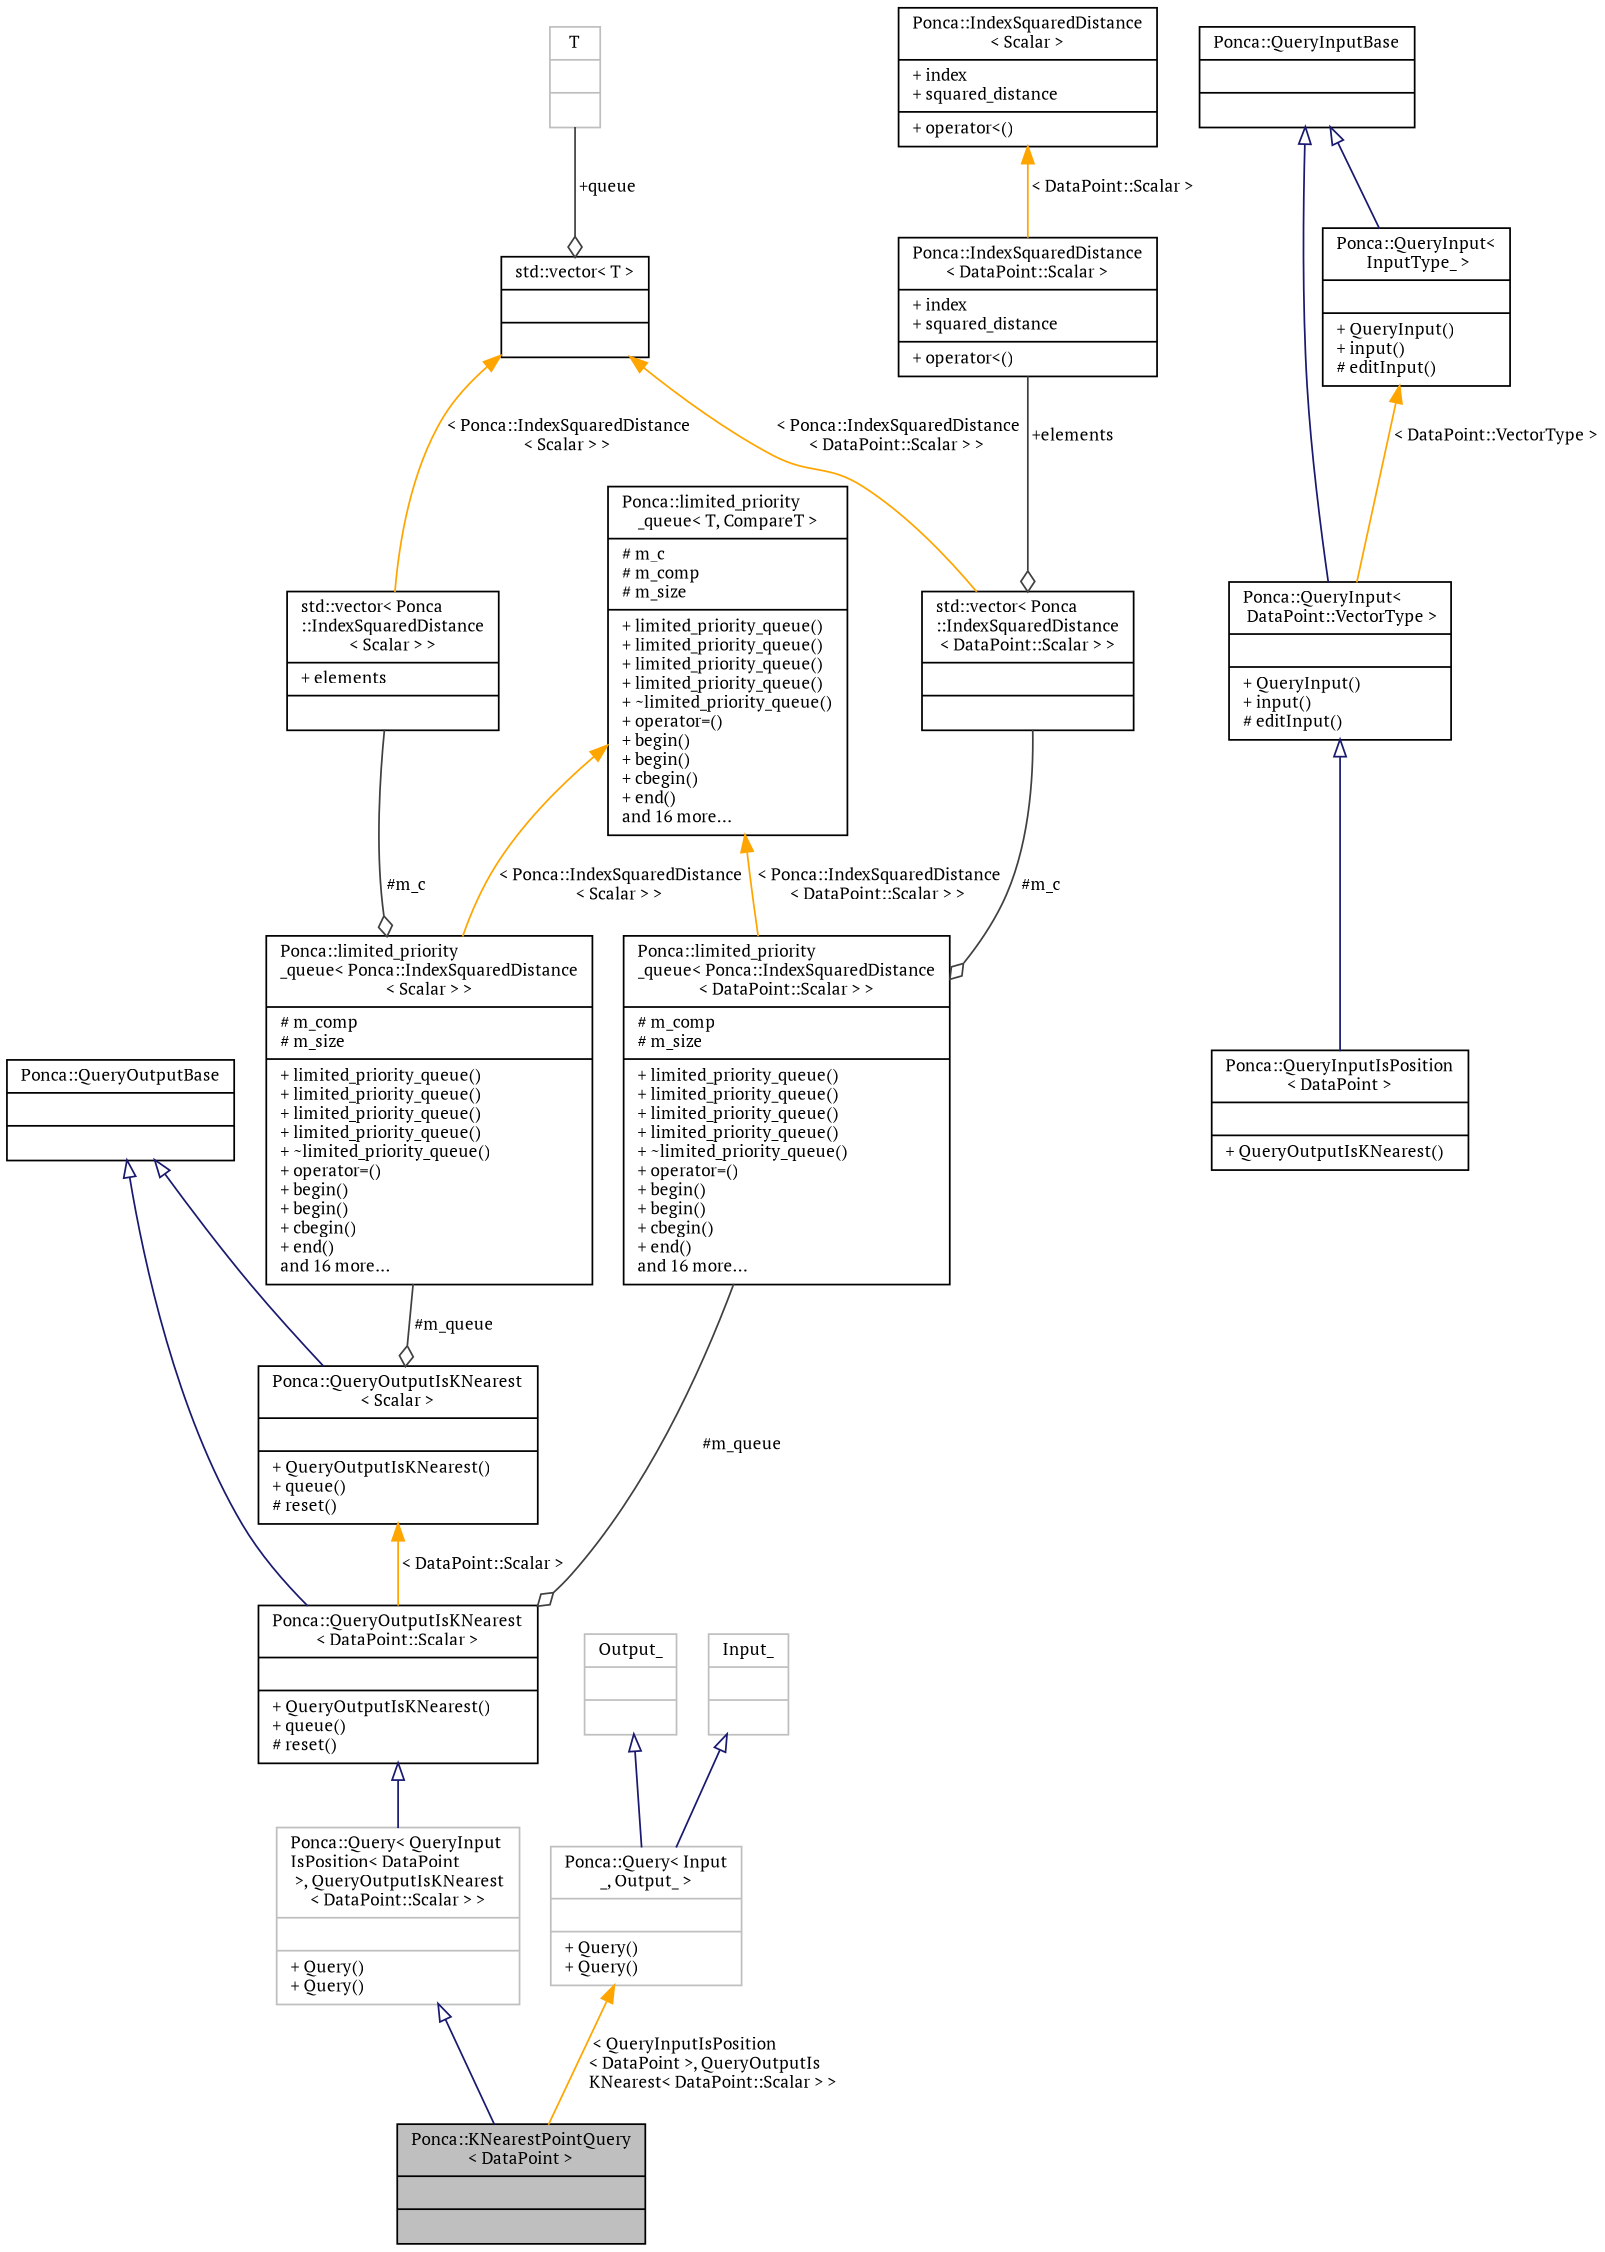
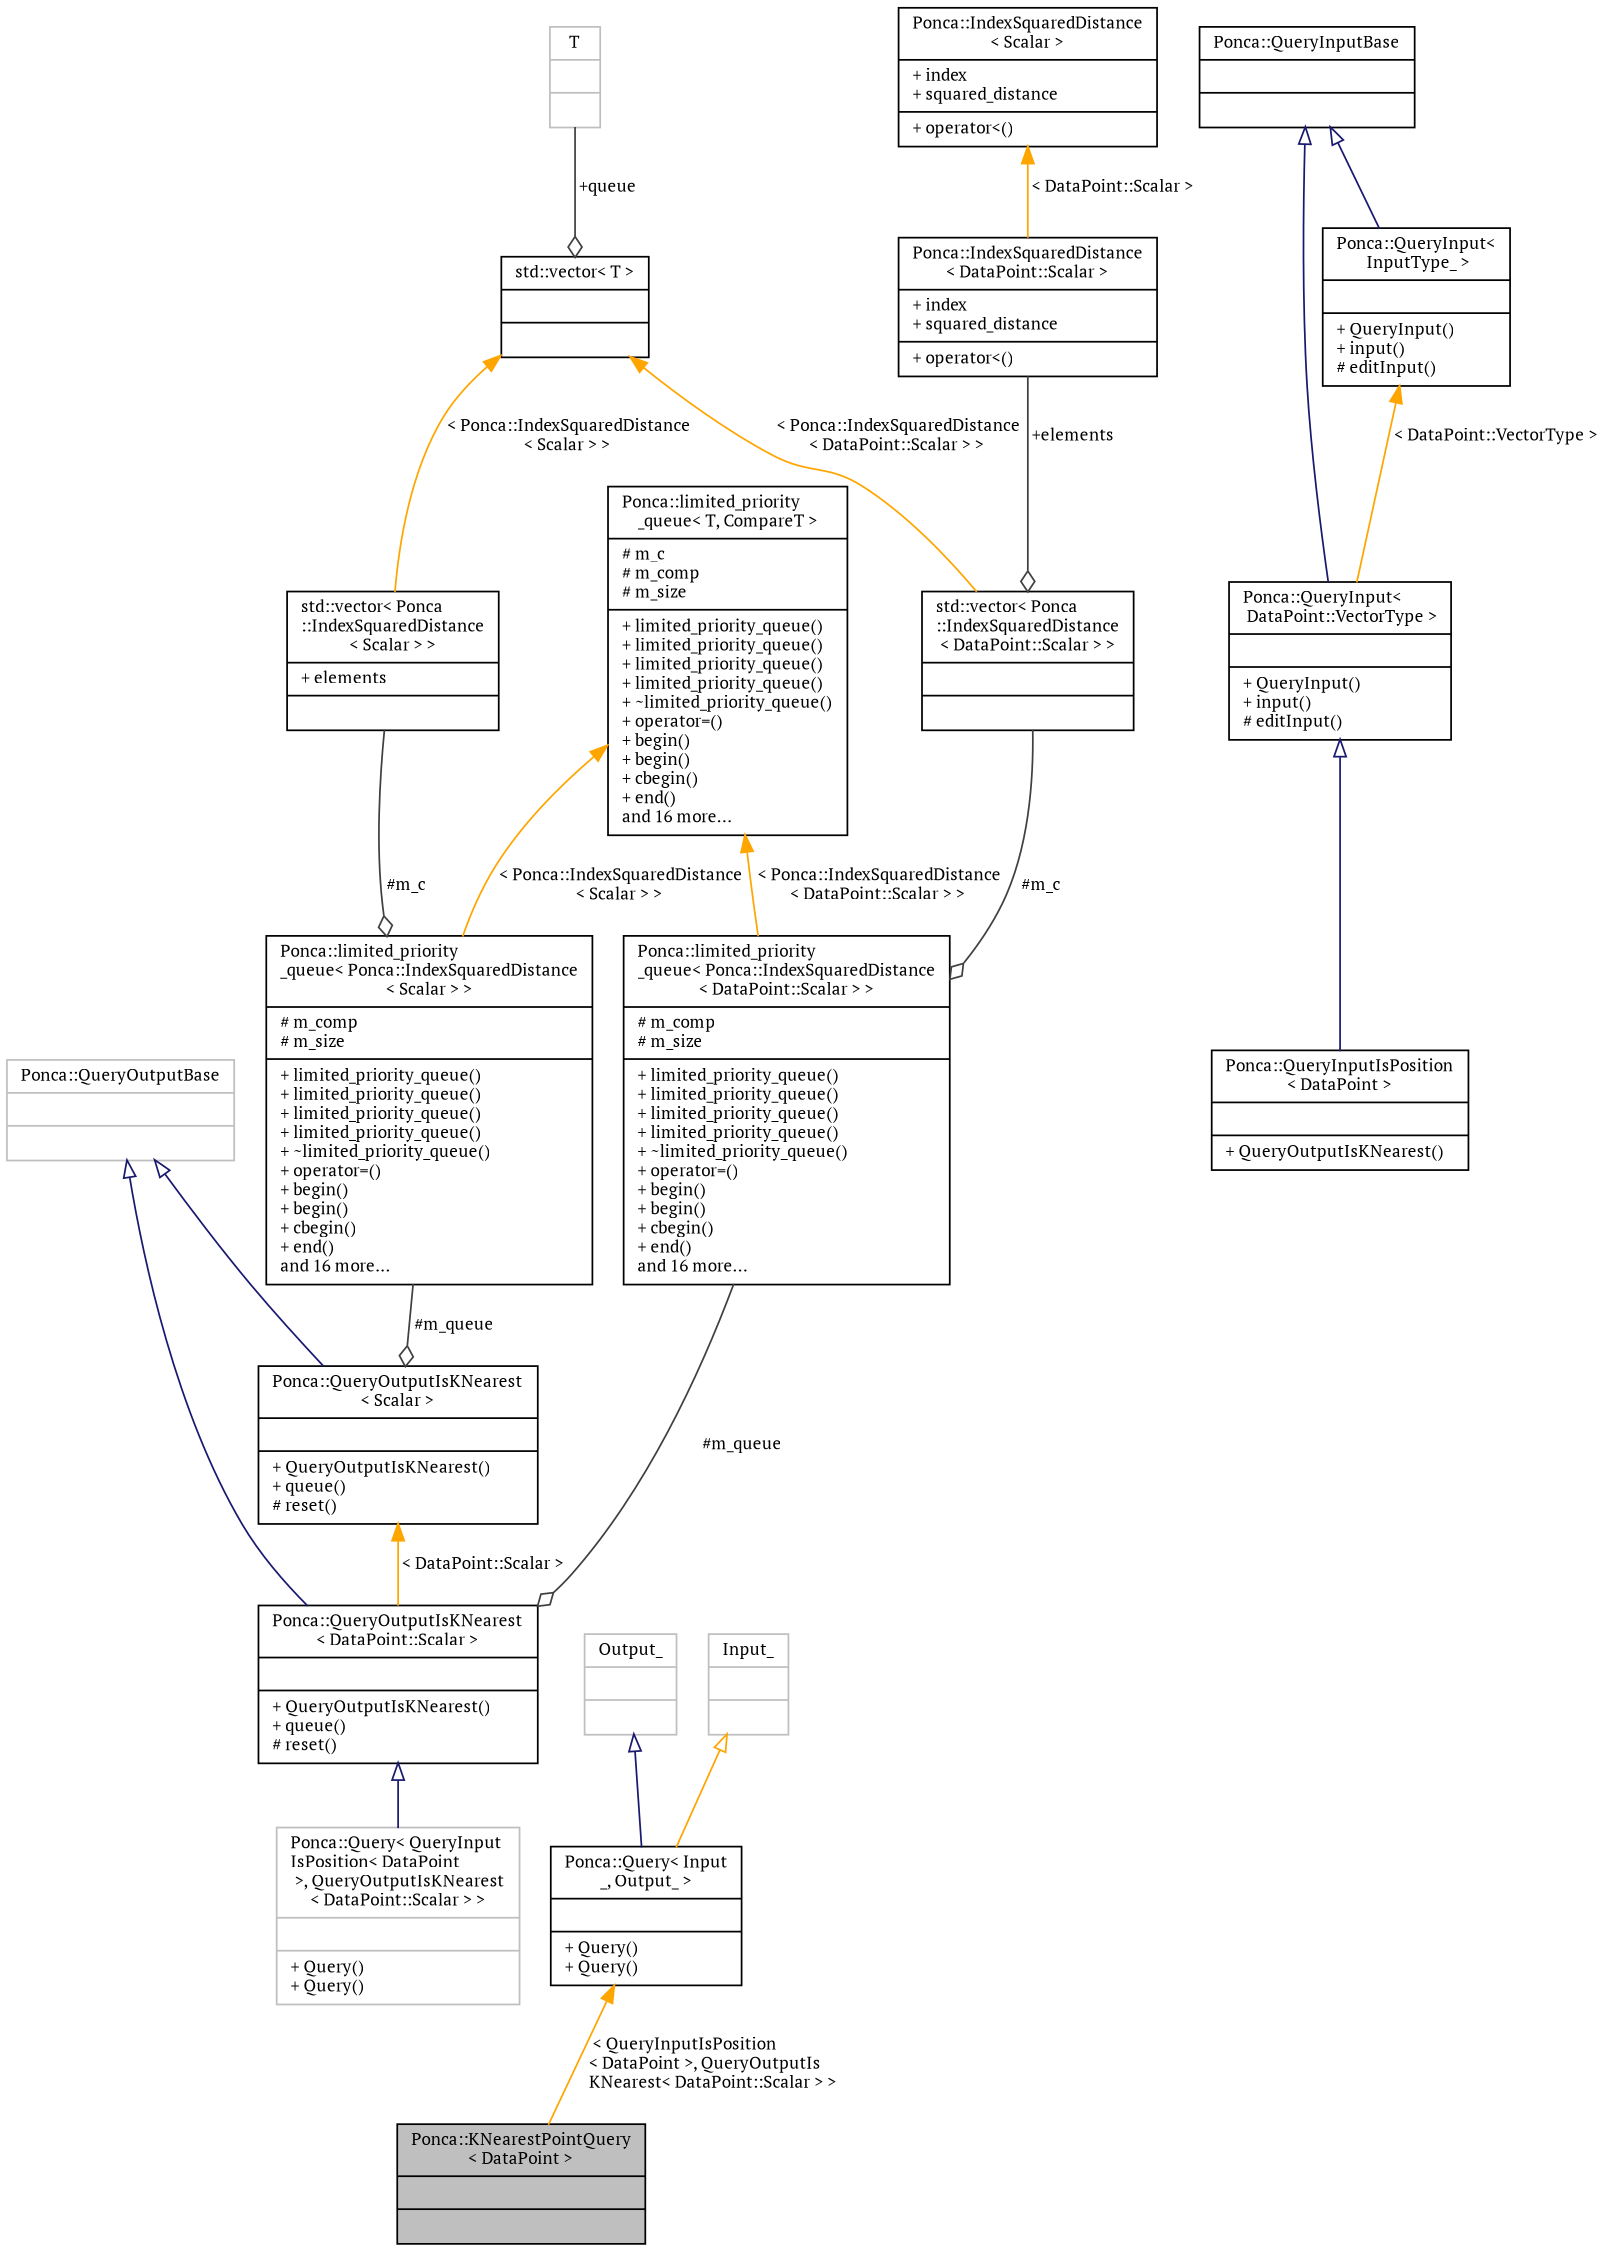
(121, 1110) -> (121, 1110)
(698, 1799) -> (698, 1799)
(646, 1916) -> (646, 1916)
(470, 2072) -> none
